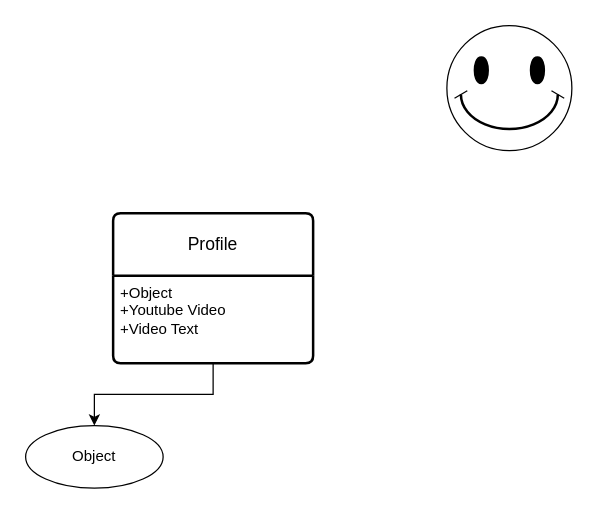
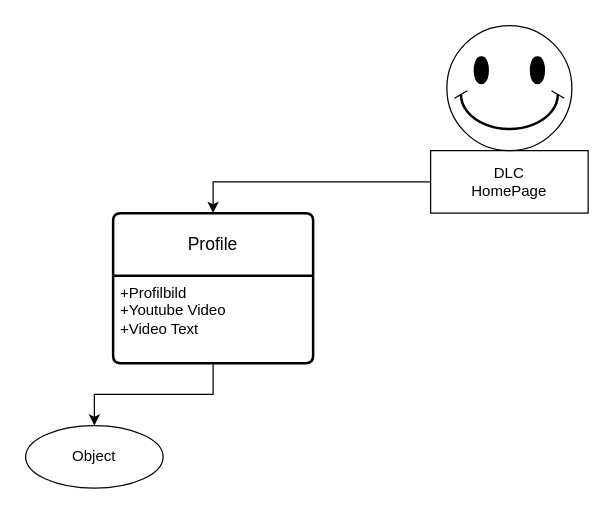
none -> (310, 182)
none -> (509, 182)
(176, 311) -> (176, 311)
